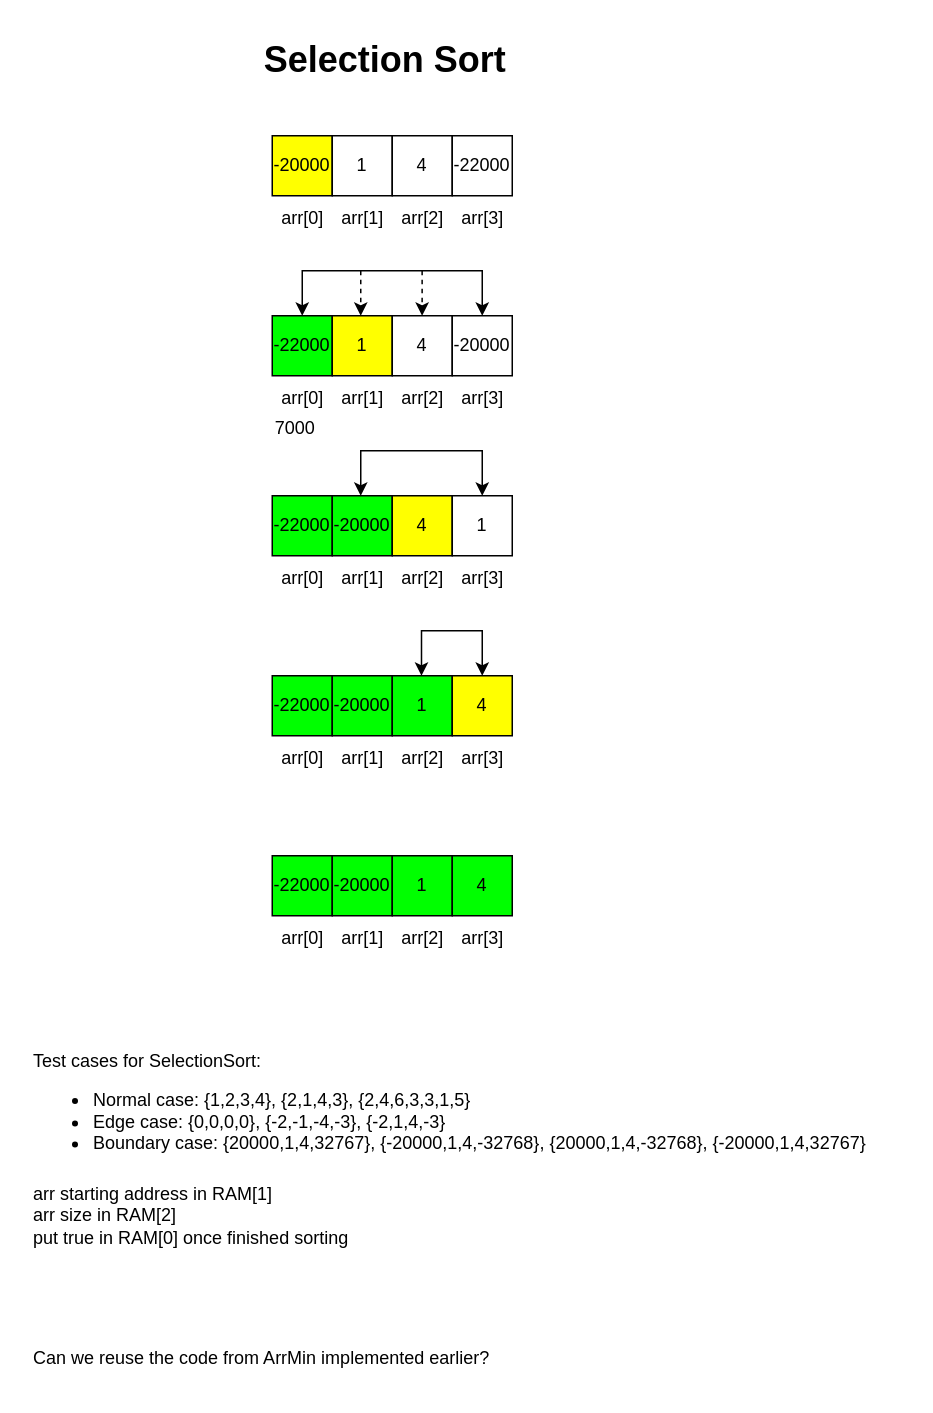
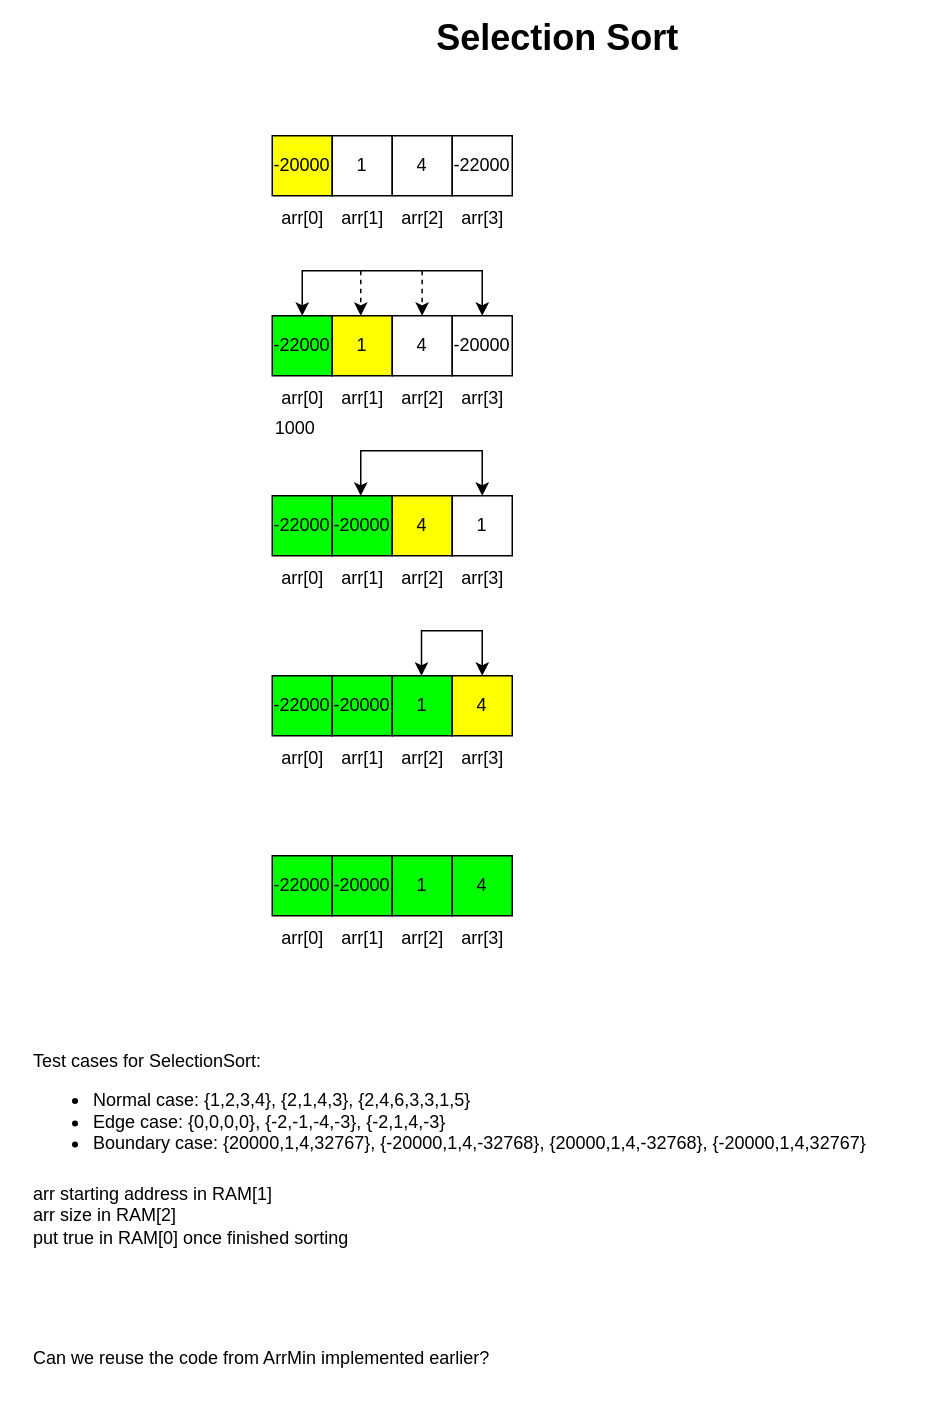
(385, 61) -> (557, 38)
(296, 428) -> (296, 428)
